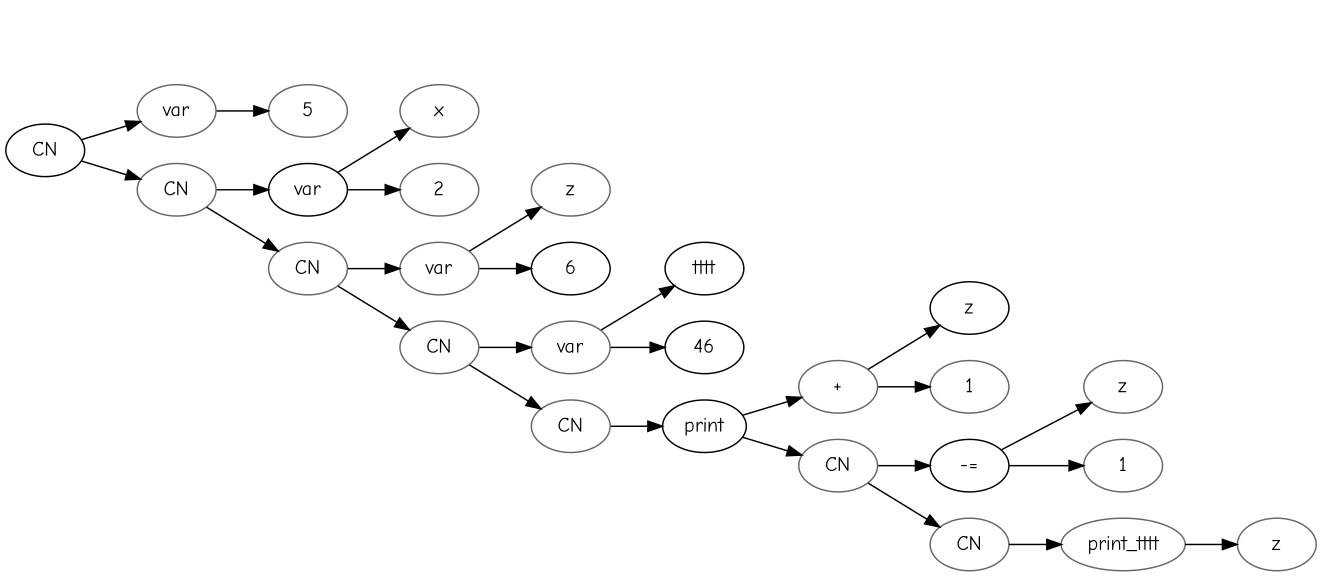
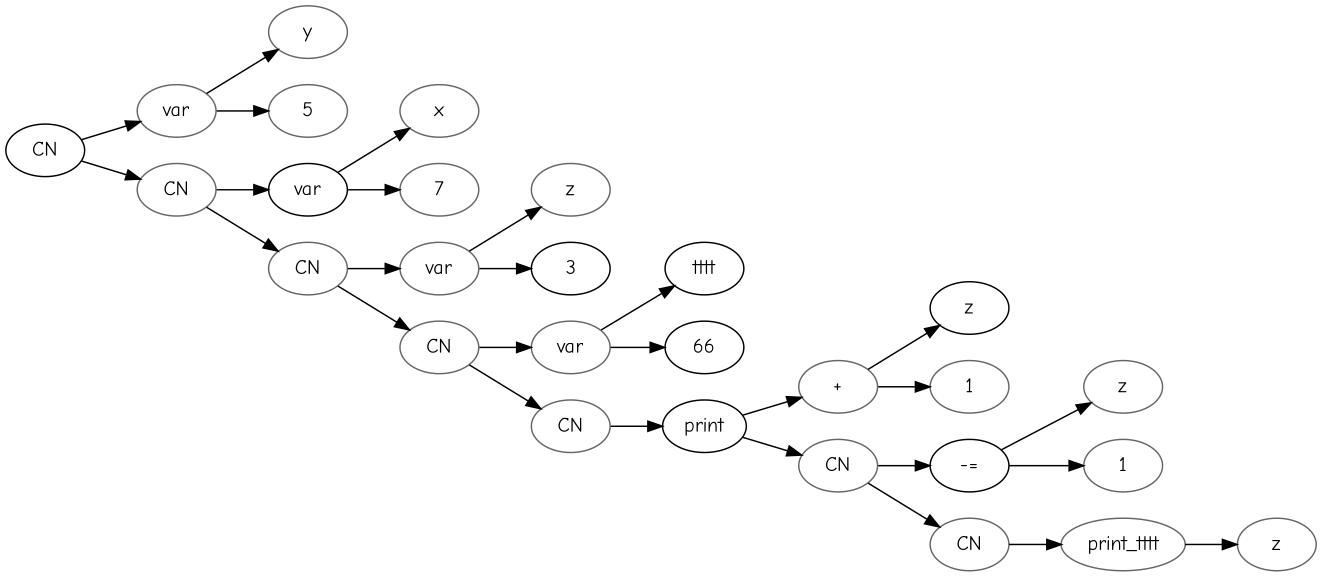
none -> (308, 32)
(439, 190) -> (439, 190)
(571, 269) -> (571, 269)
(704, 347) -> (704, 347)
